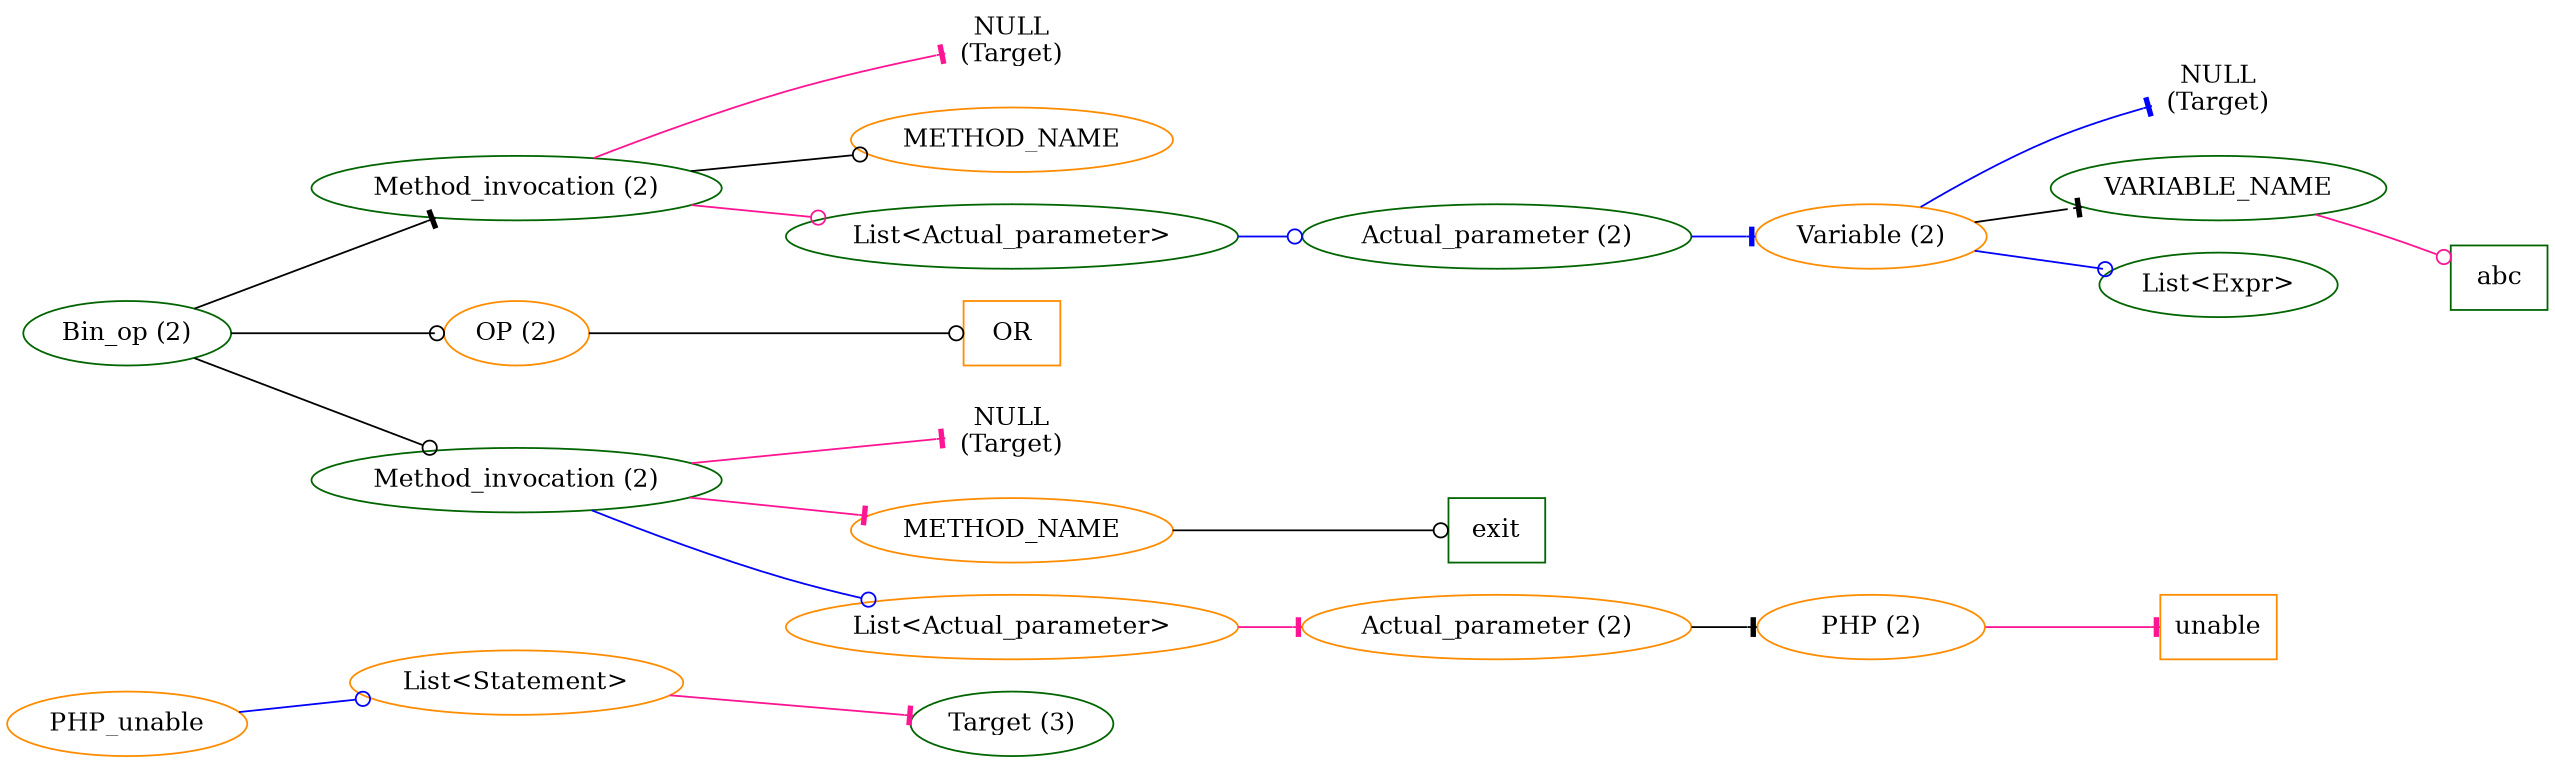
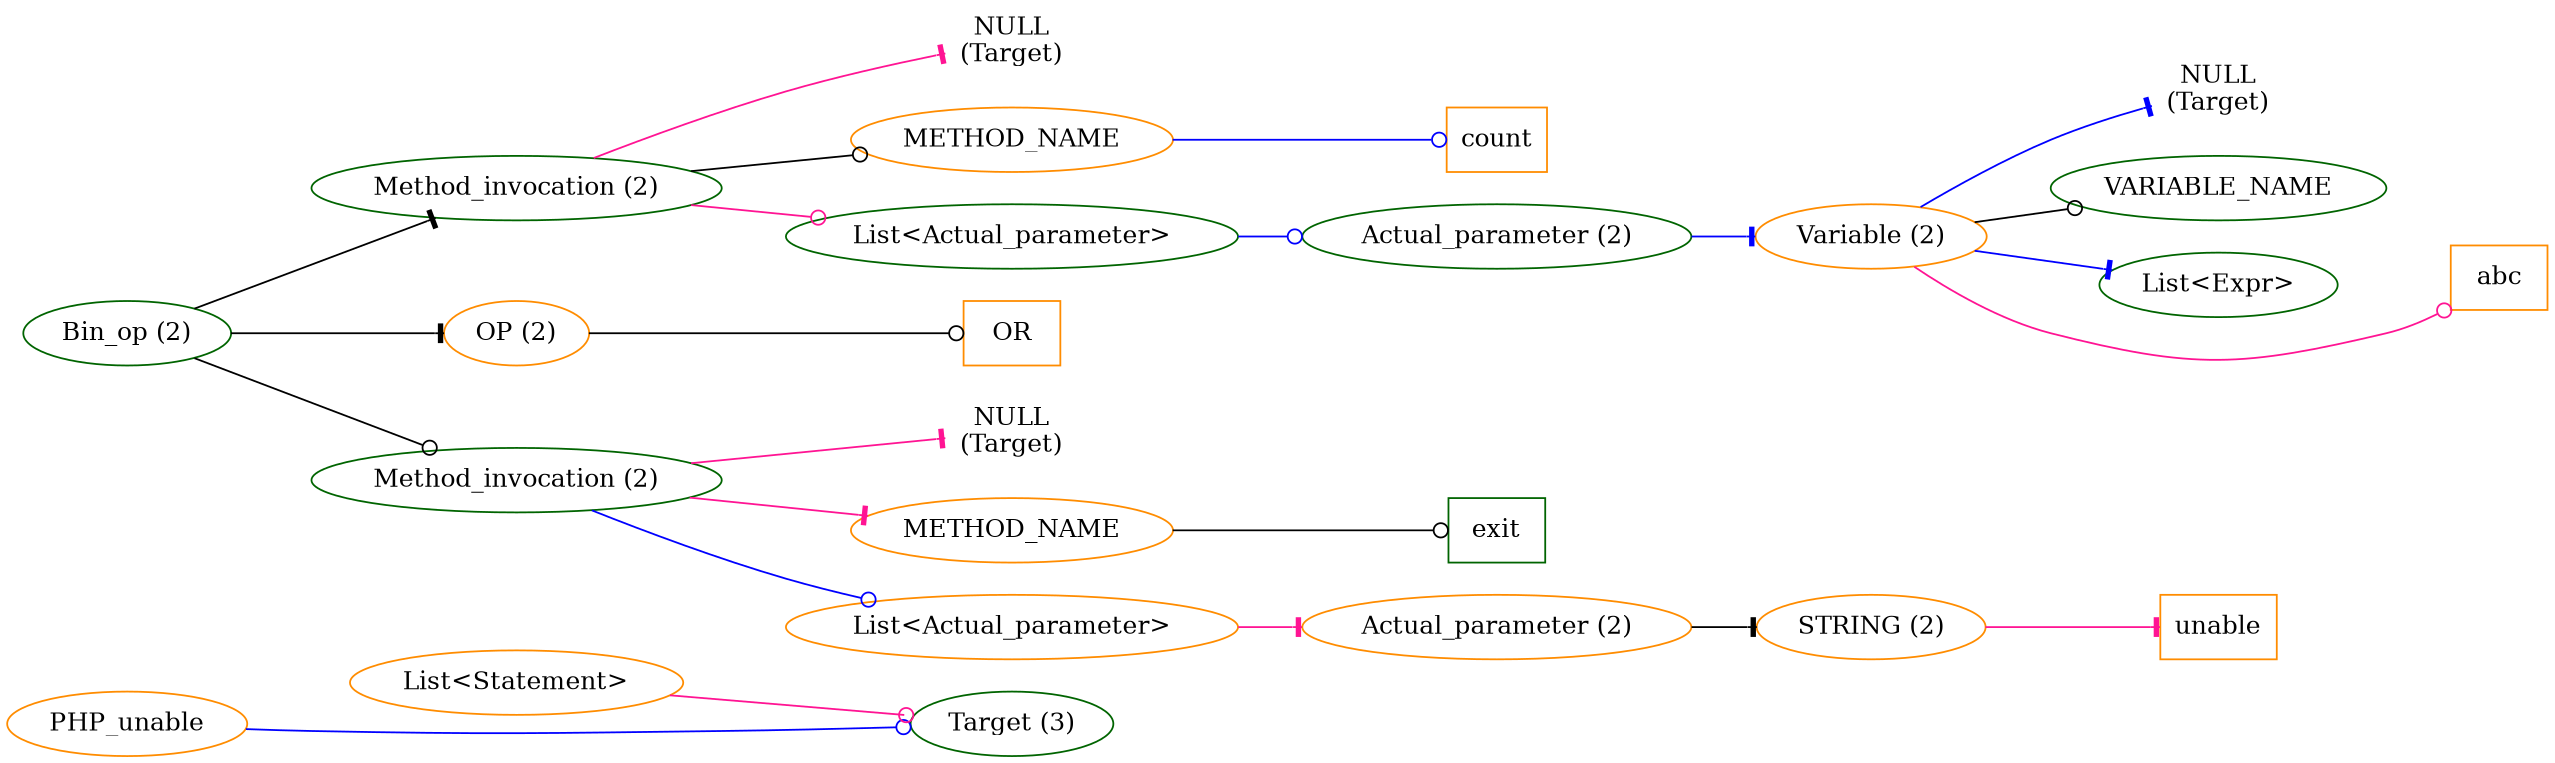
none -> (1497, 140)
(2021, 216) -> (2021, 216)
(2376, 233) -> (2170, 357)
(2039, 260) -> (2039, 260)
(2499, 278) -> (2499, 278)
(333, 333) -> (333, 333)
(1871, 627) -> (1871, 627)
(787, 705) -> (787, 705)
(297, 706) -> (571, 733)
